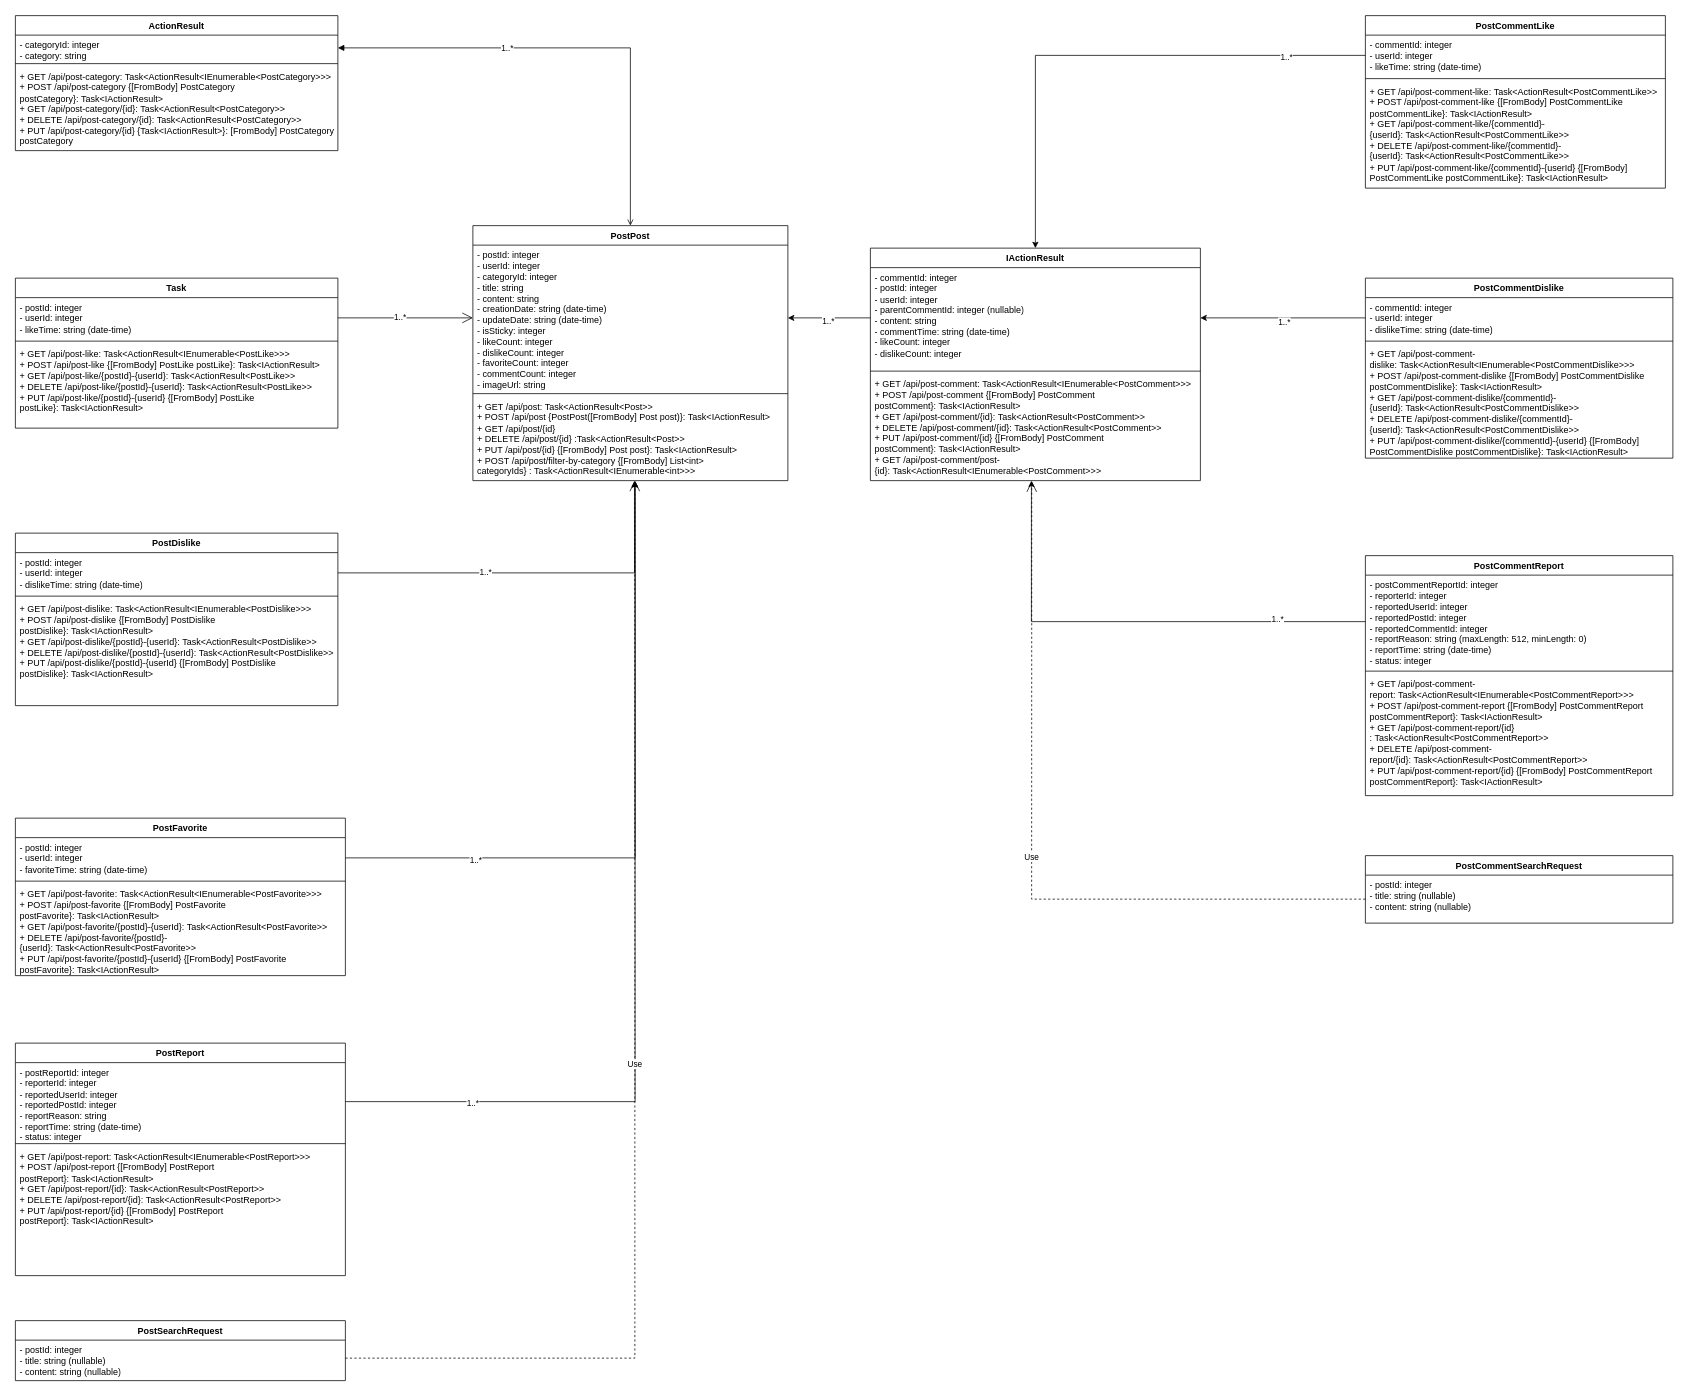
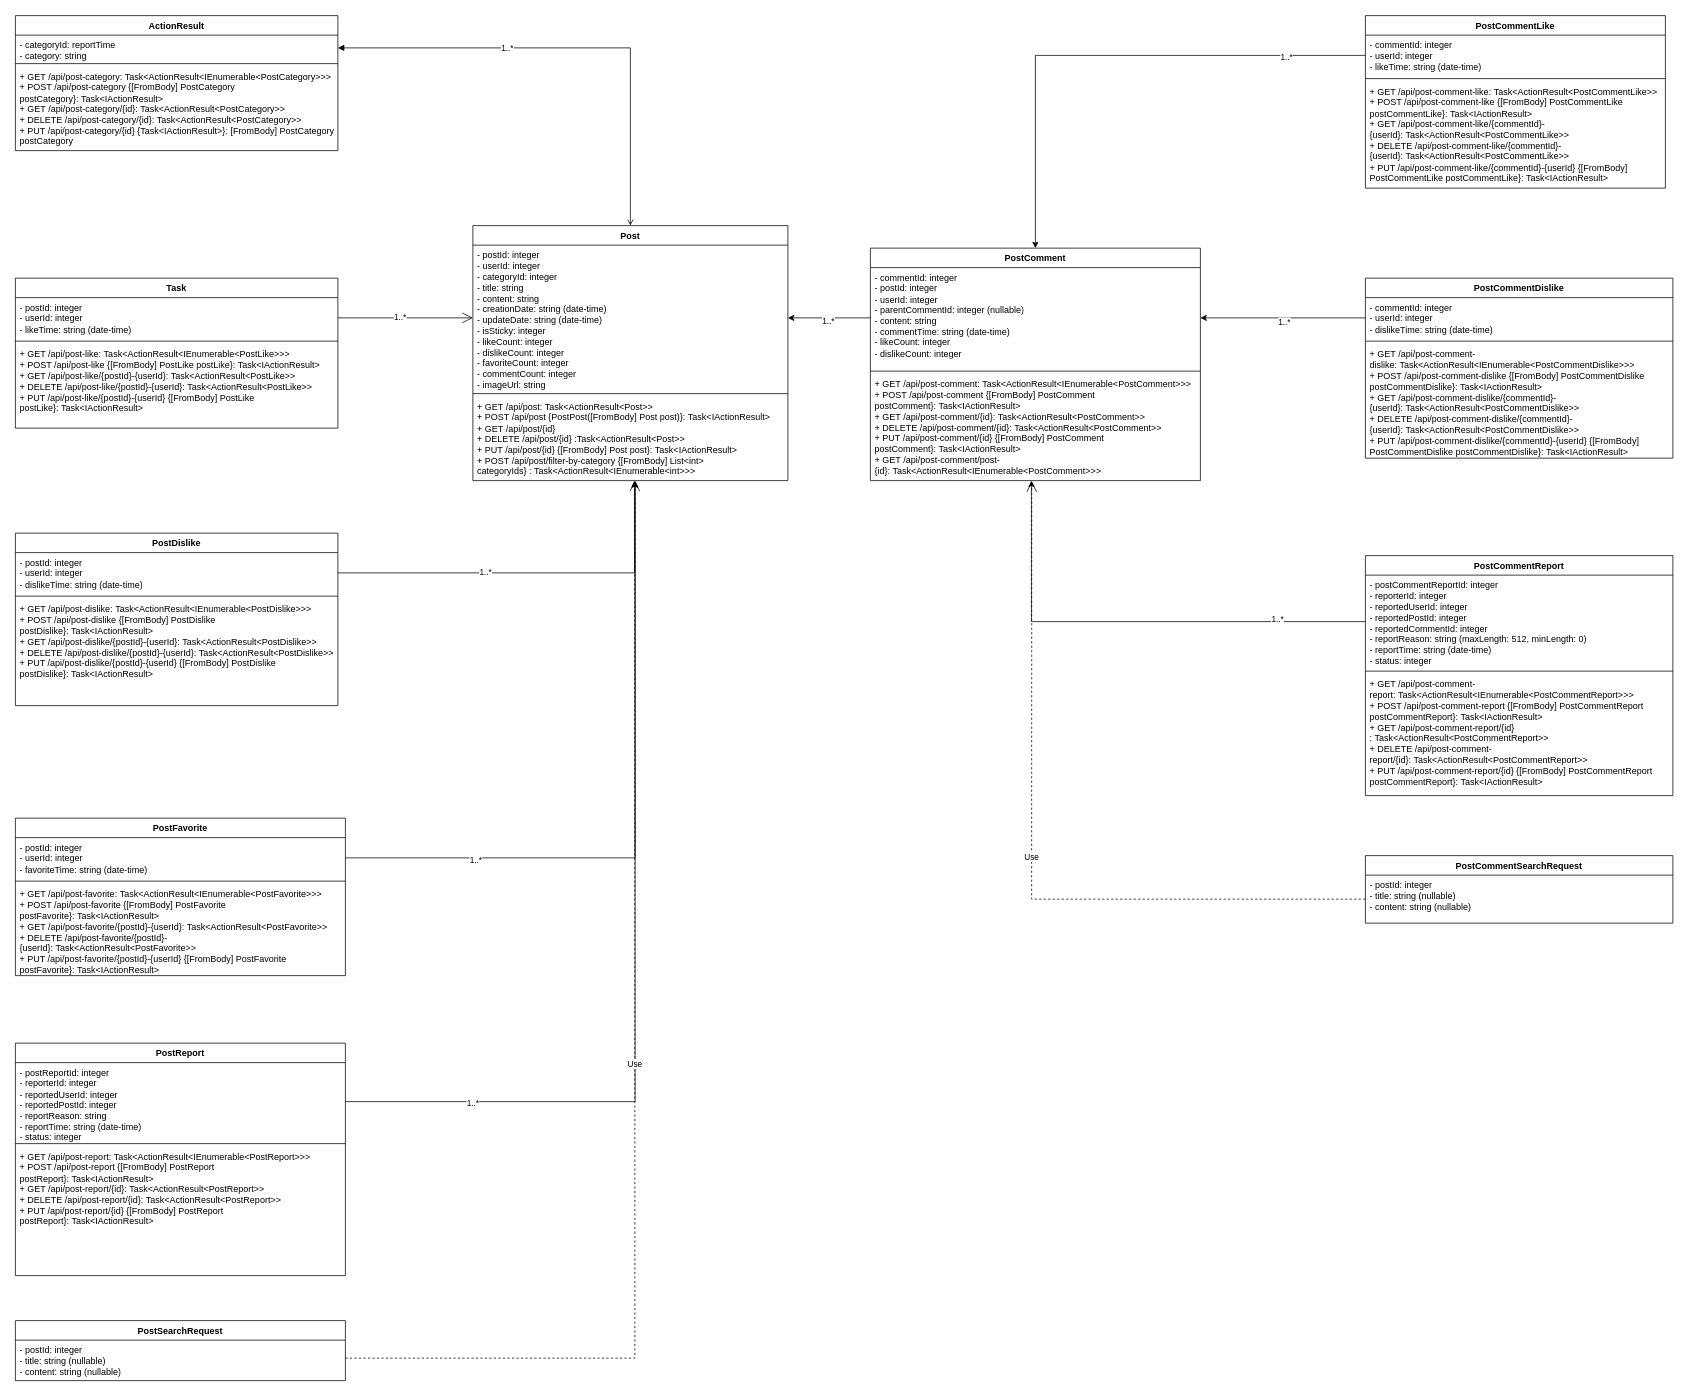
(68, 51) -> (76, 51)
(630, 236) -> (630, 236)
(1035, 259) -> (1035, 259)
